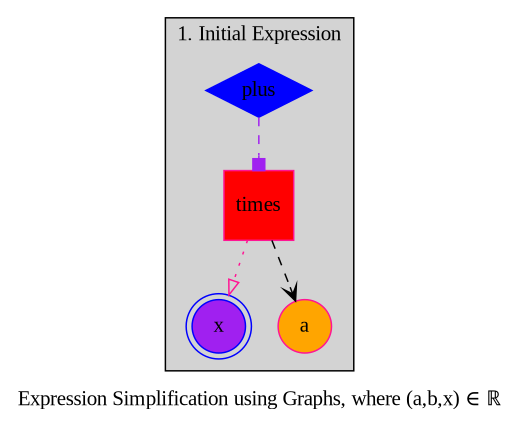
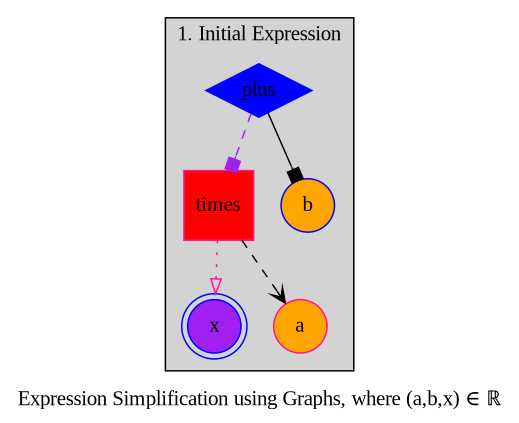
none -> (308, 205)
